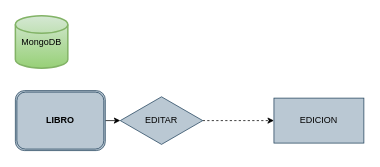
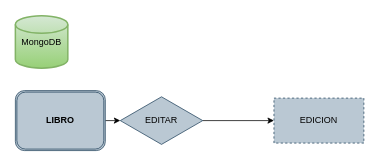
(236, 120) -> (236, 120)
(319, 120) -> (319, 120)
